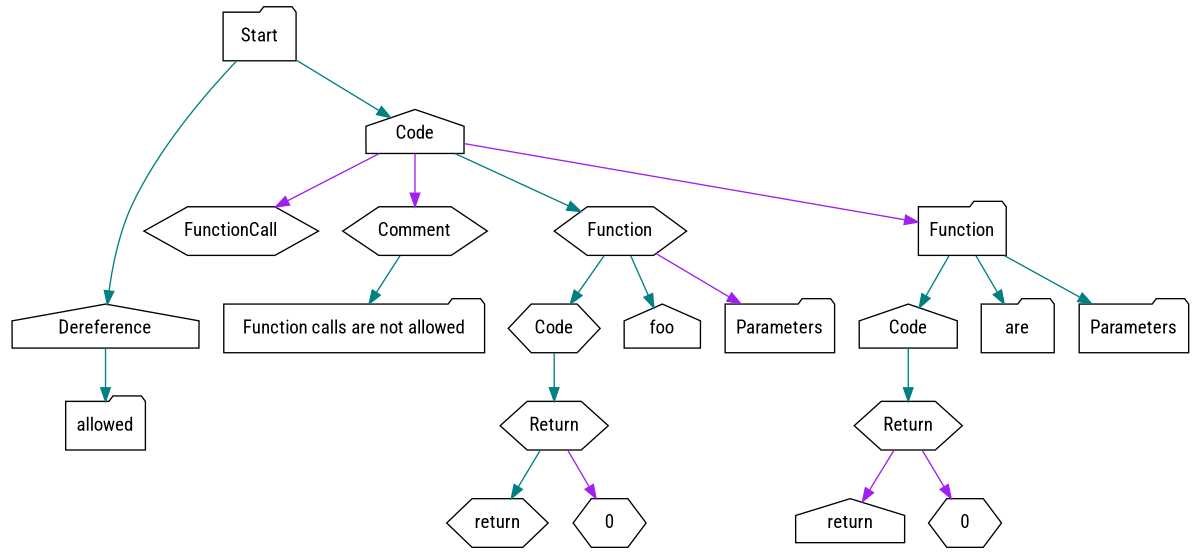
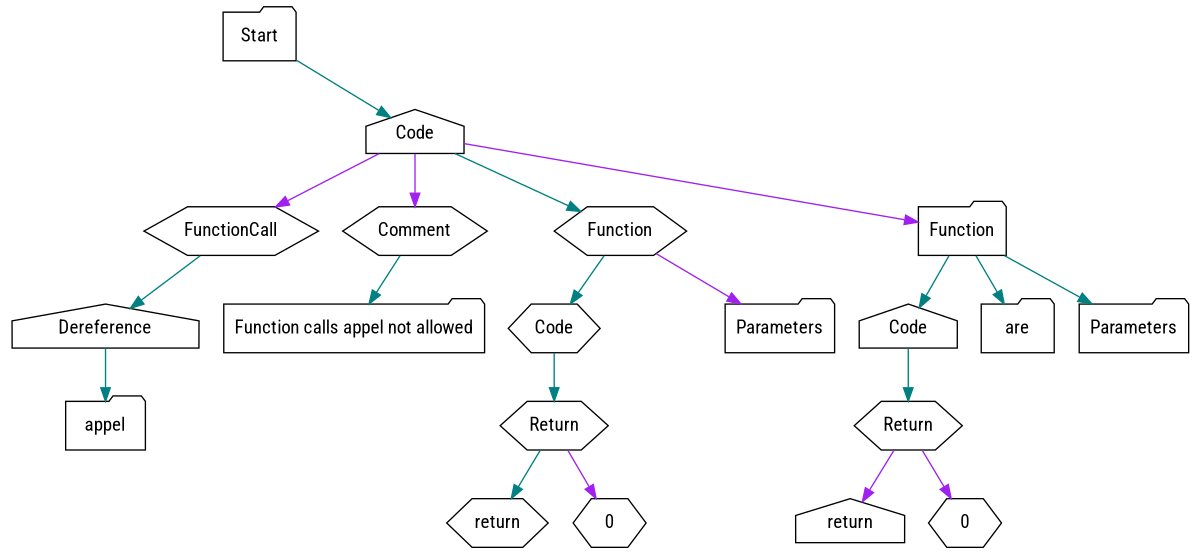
(153, 166) -> (171, 278)
(354, 328) -> (354, 328)
(662, 328) -> none
(106, 426) -> (106, 426)
